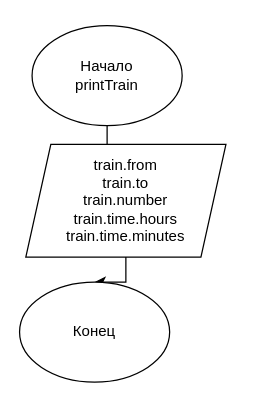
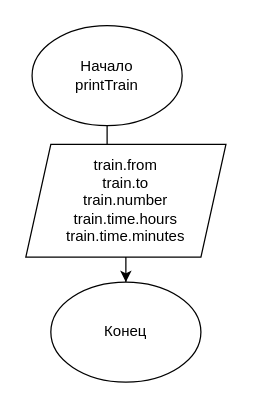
(94, 332) -> (126, 332)
